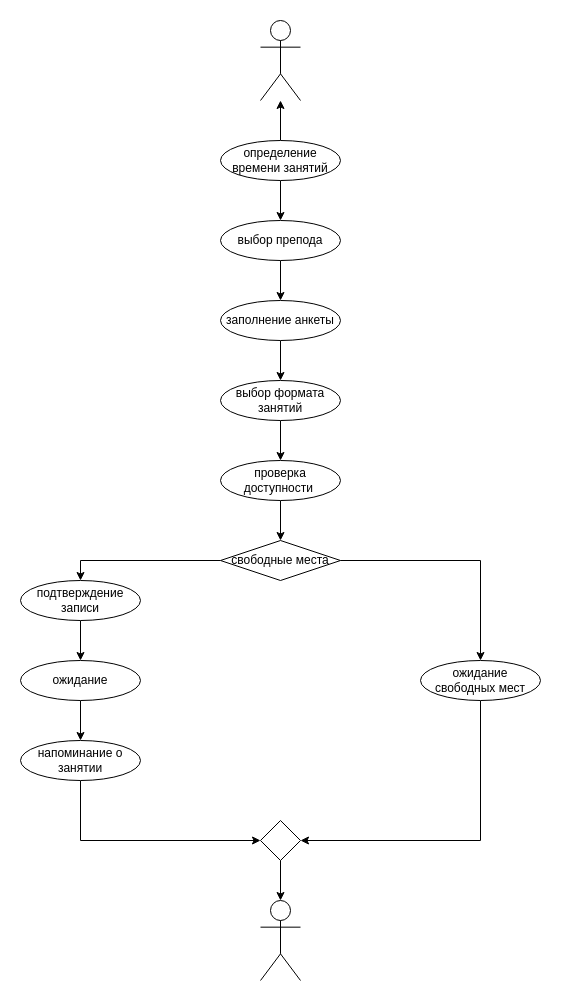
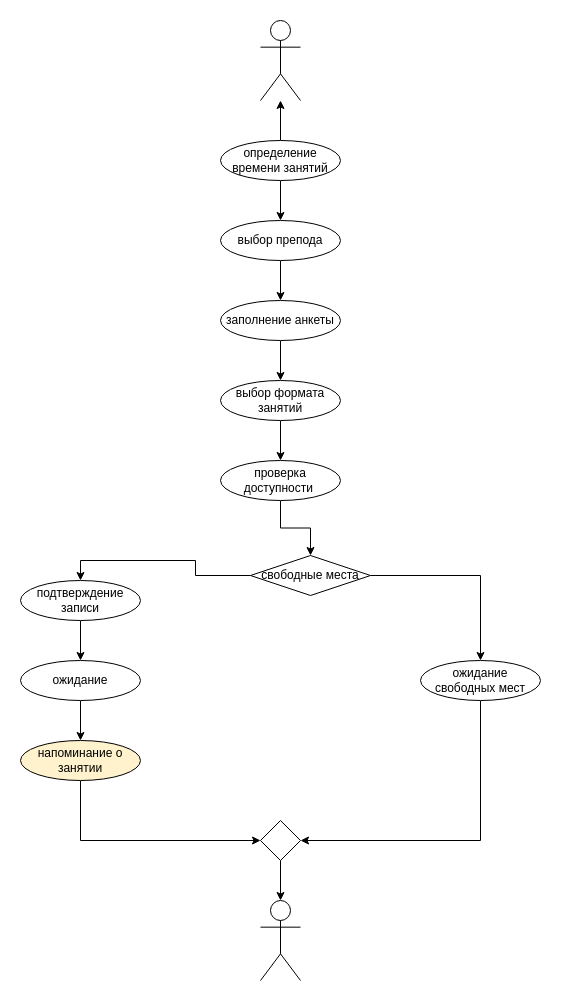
(281, 561) -> (311, 576)
(81, 761) -> (81, 761)
